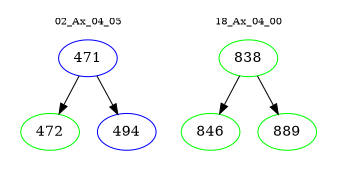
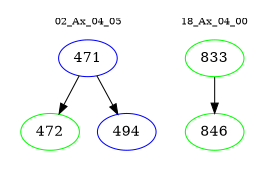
(248, 58) -> (215, 58)
(287, 132) -> none
